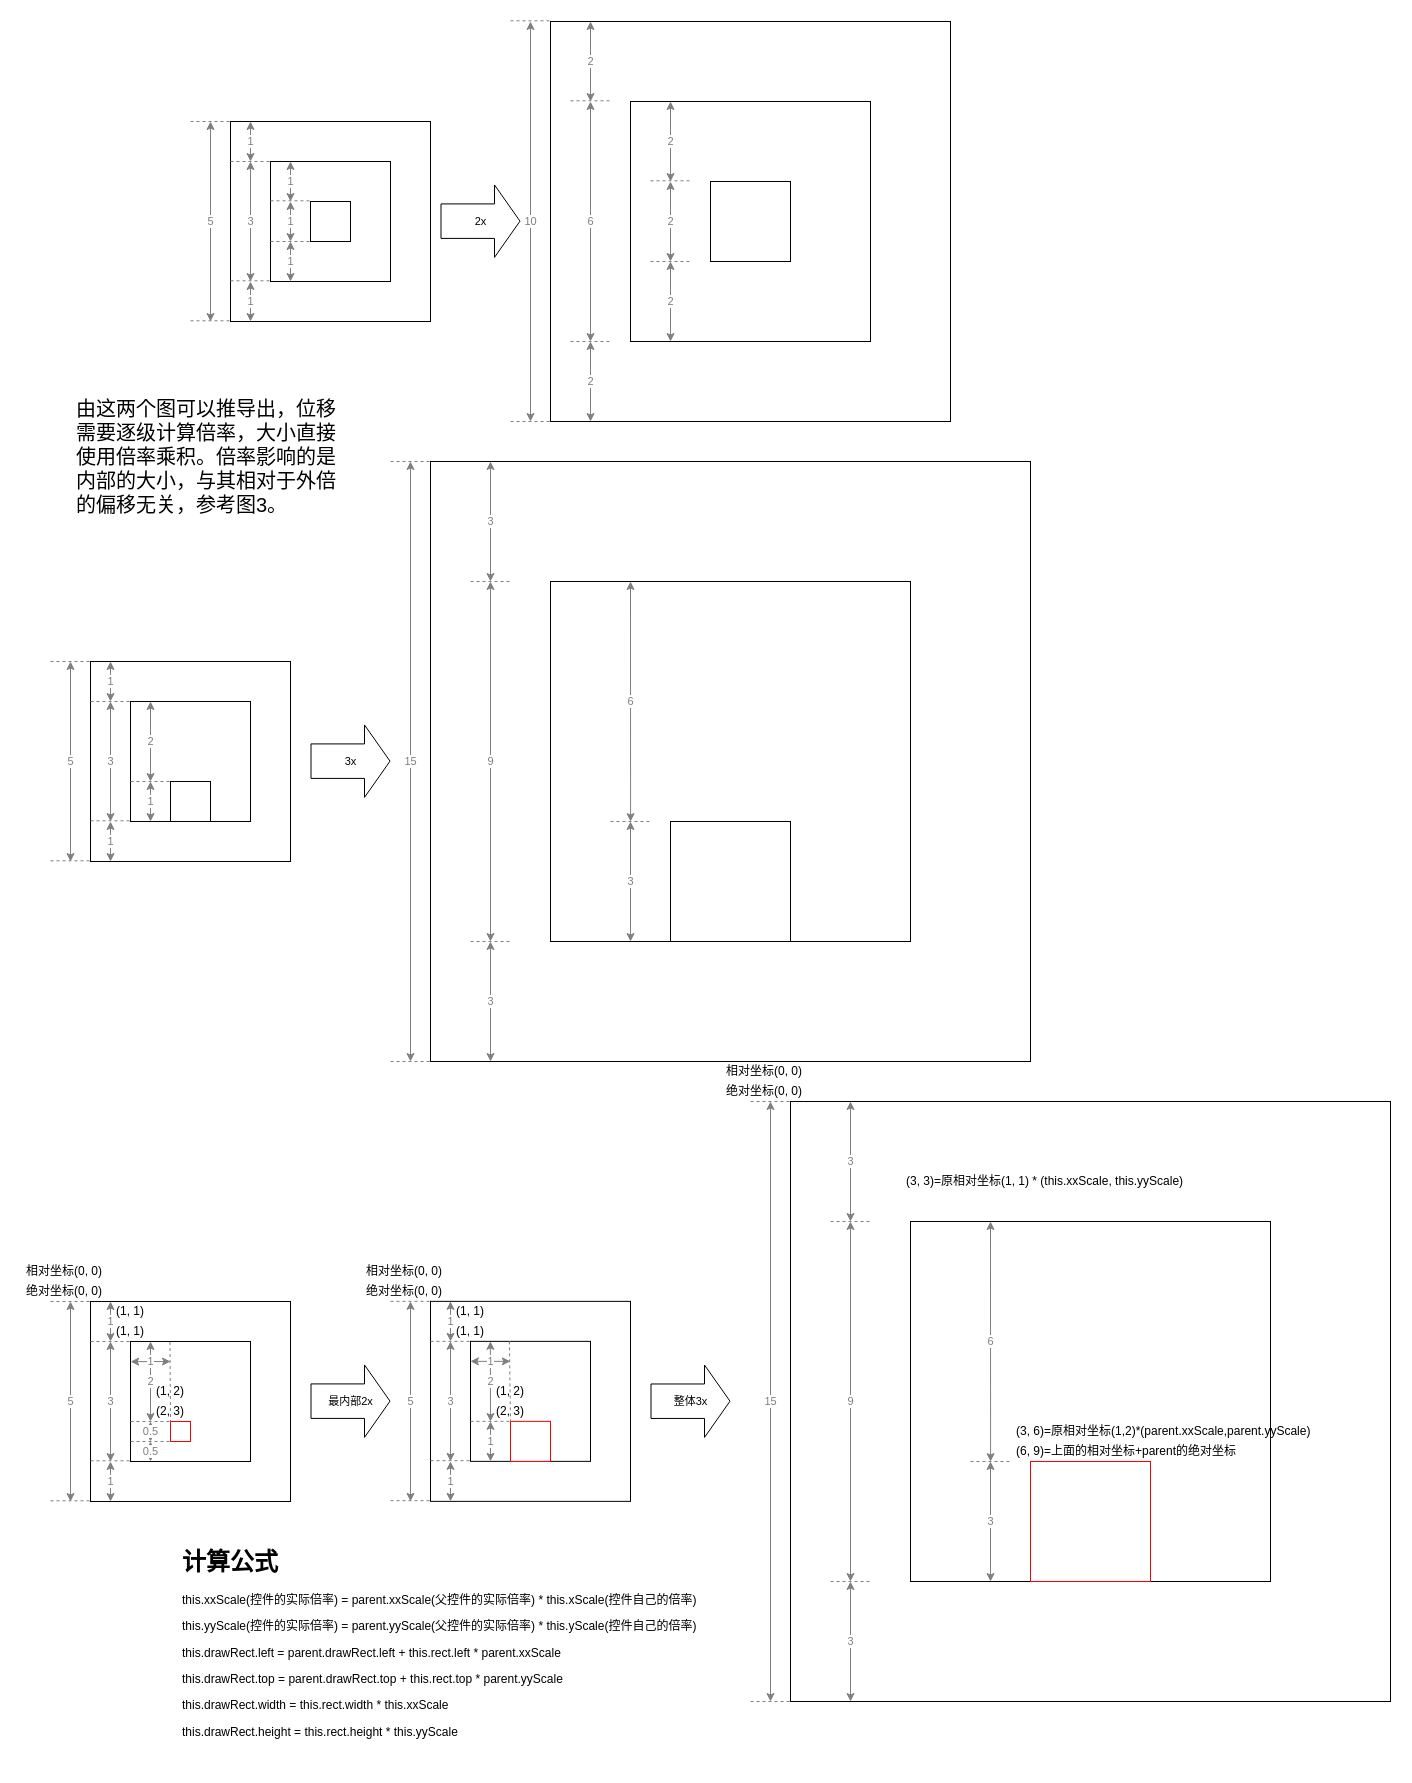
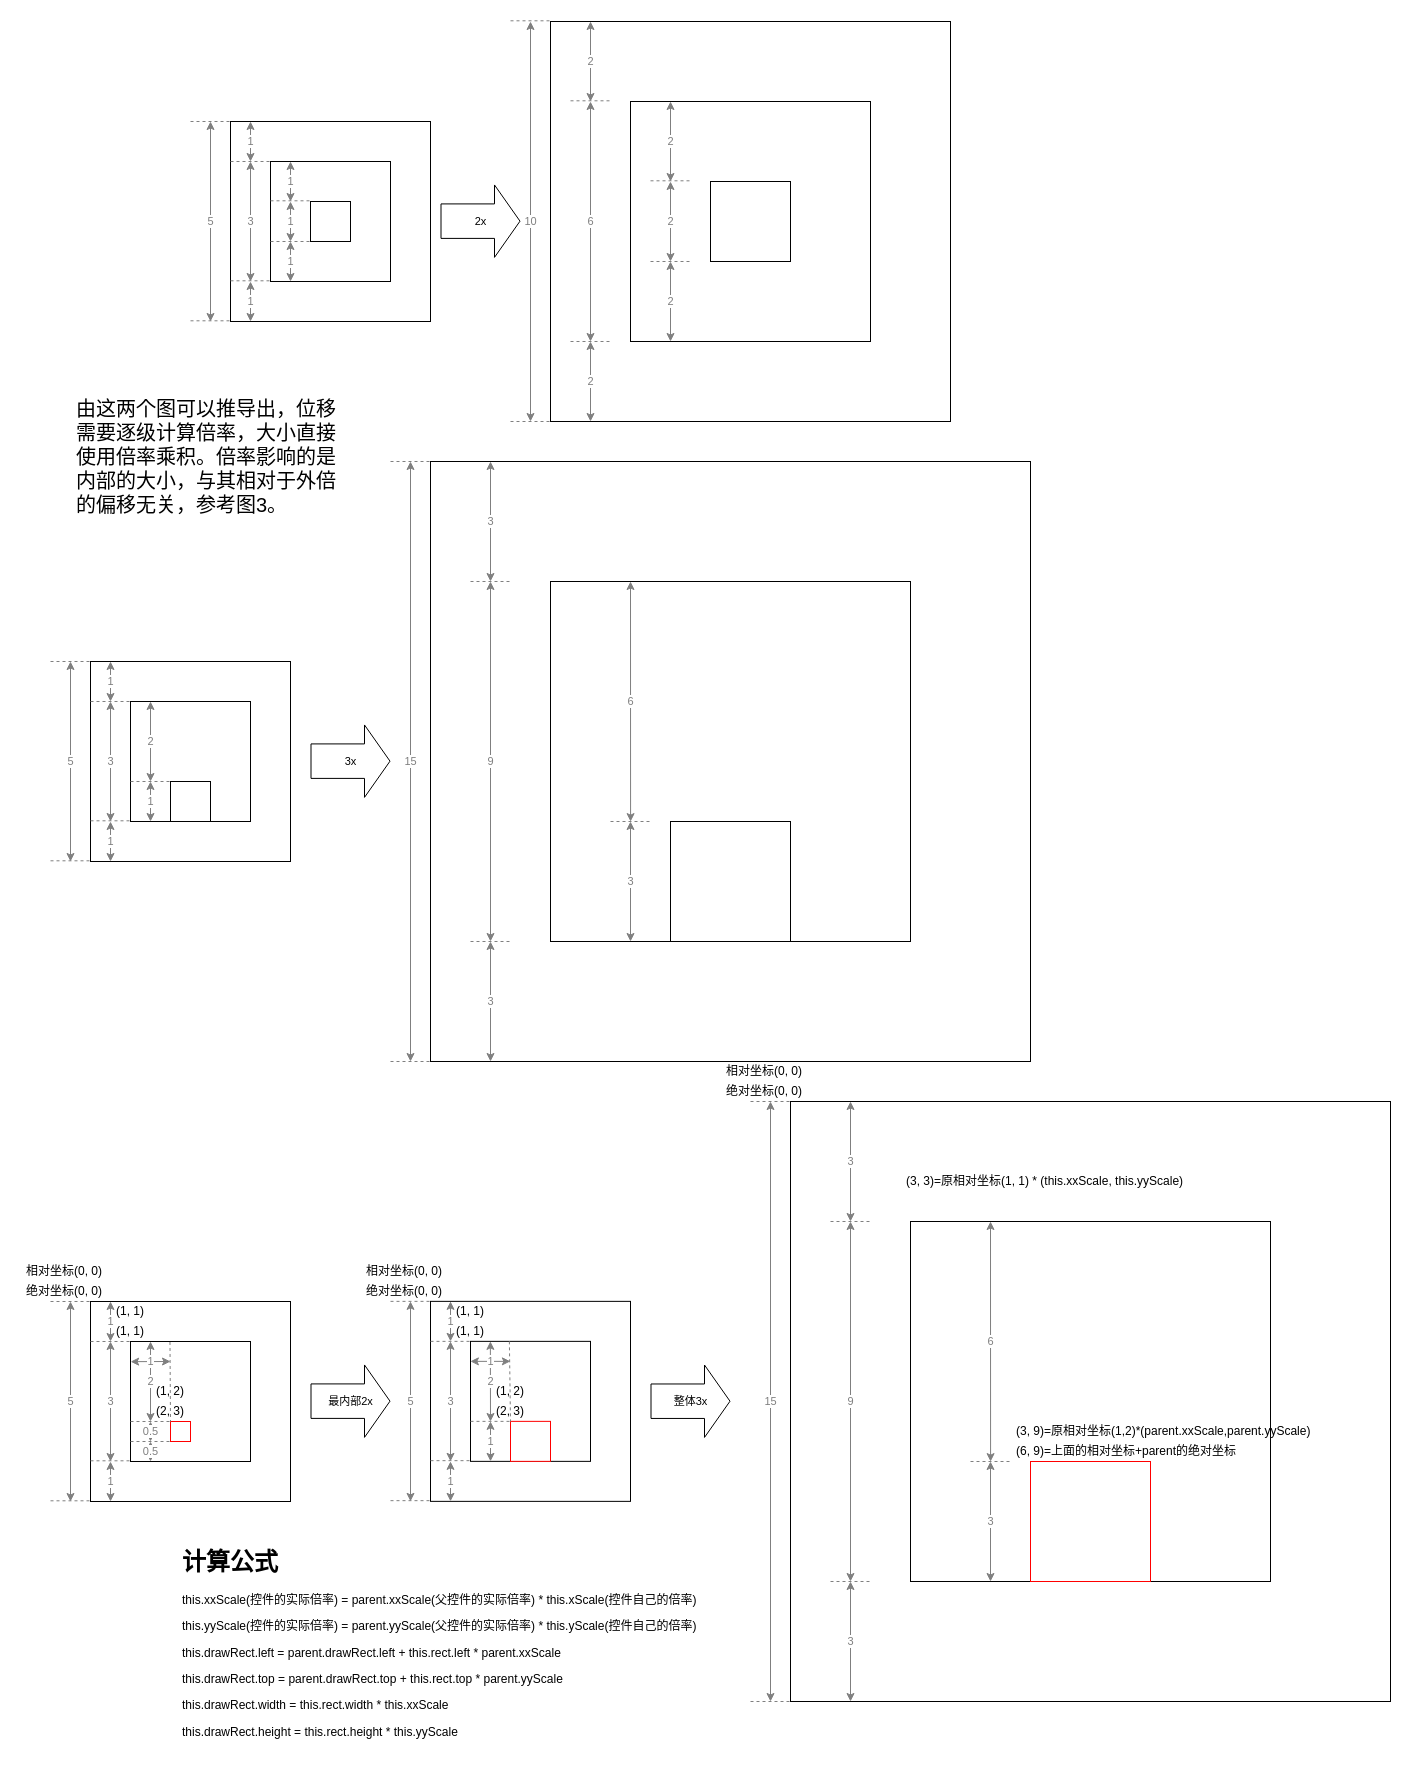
(1167, 1432) -> (1167, 1432)
